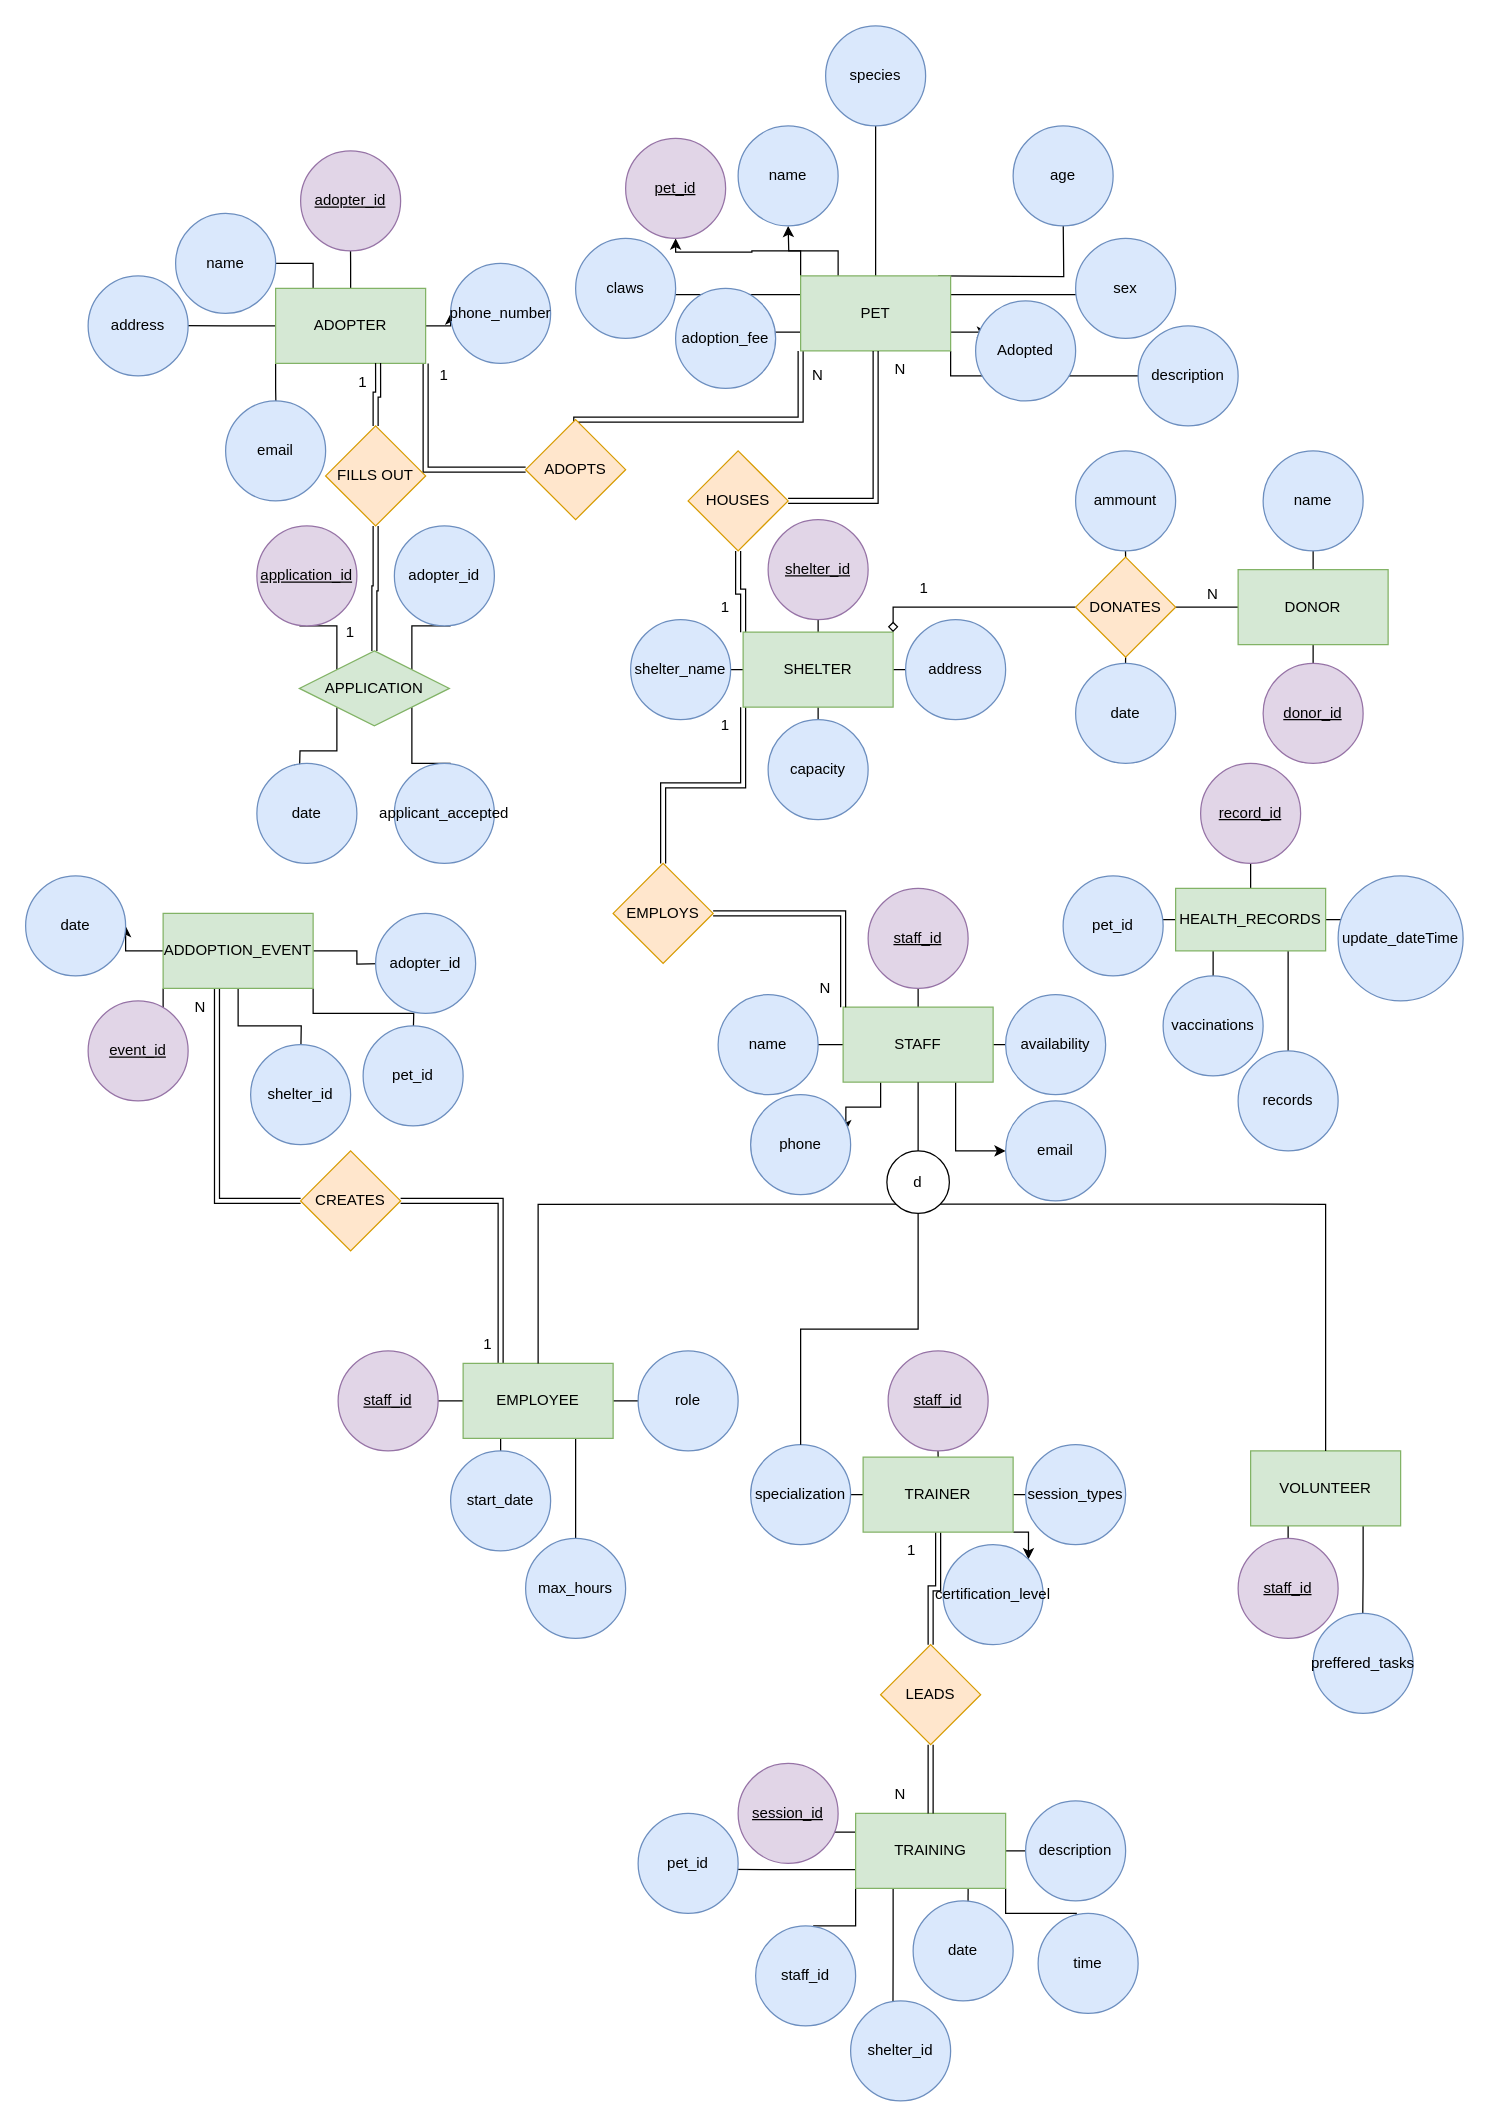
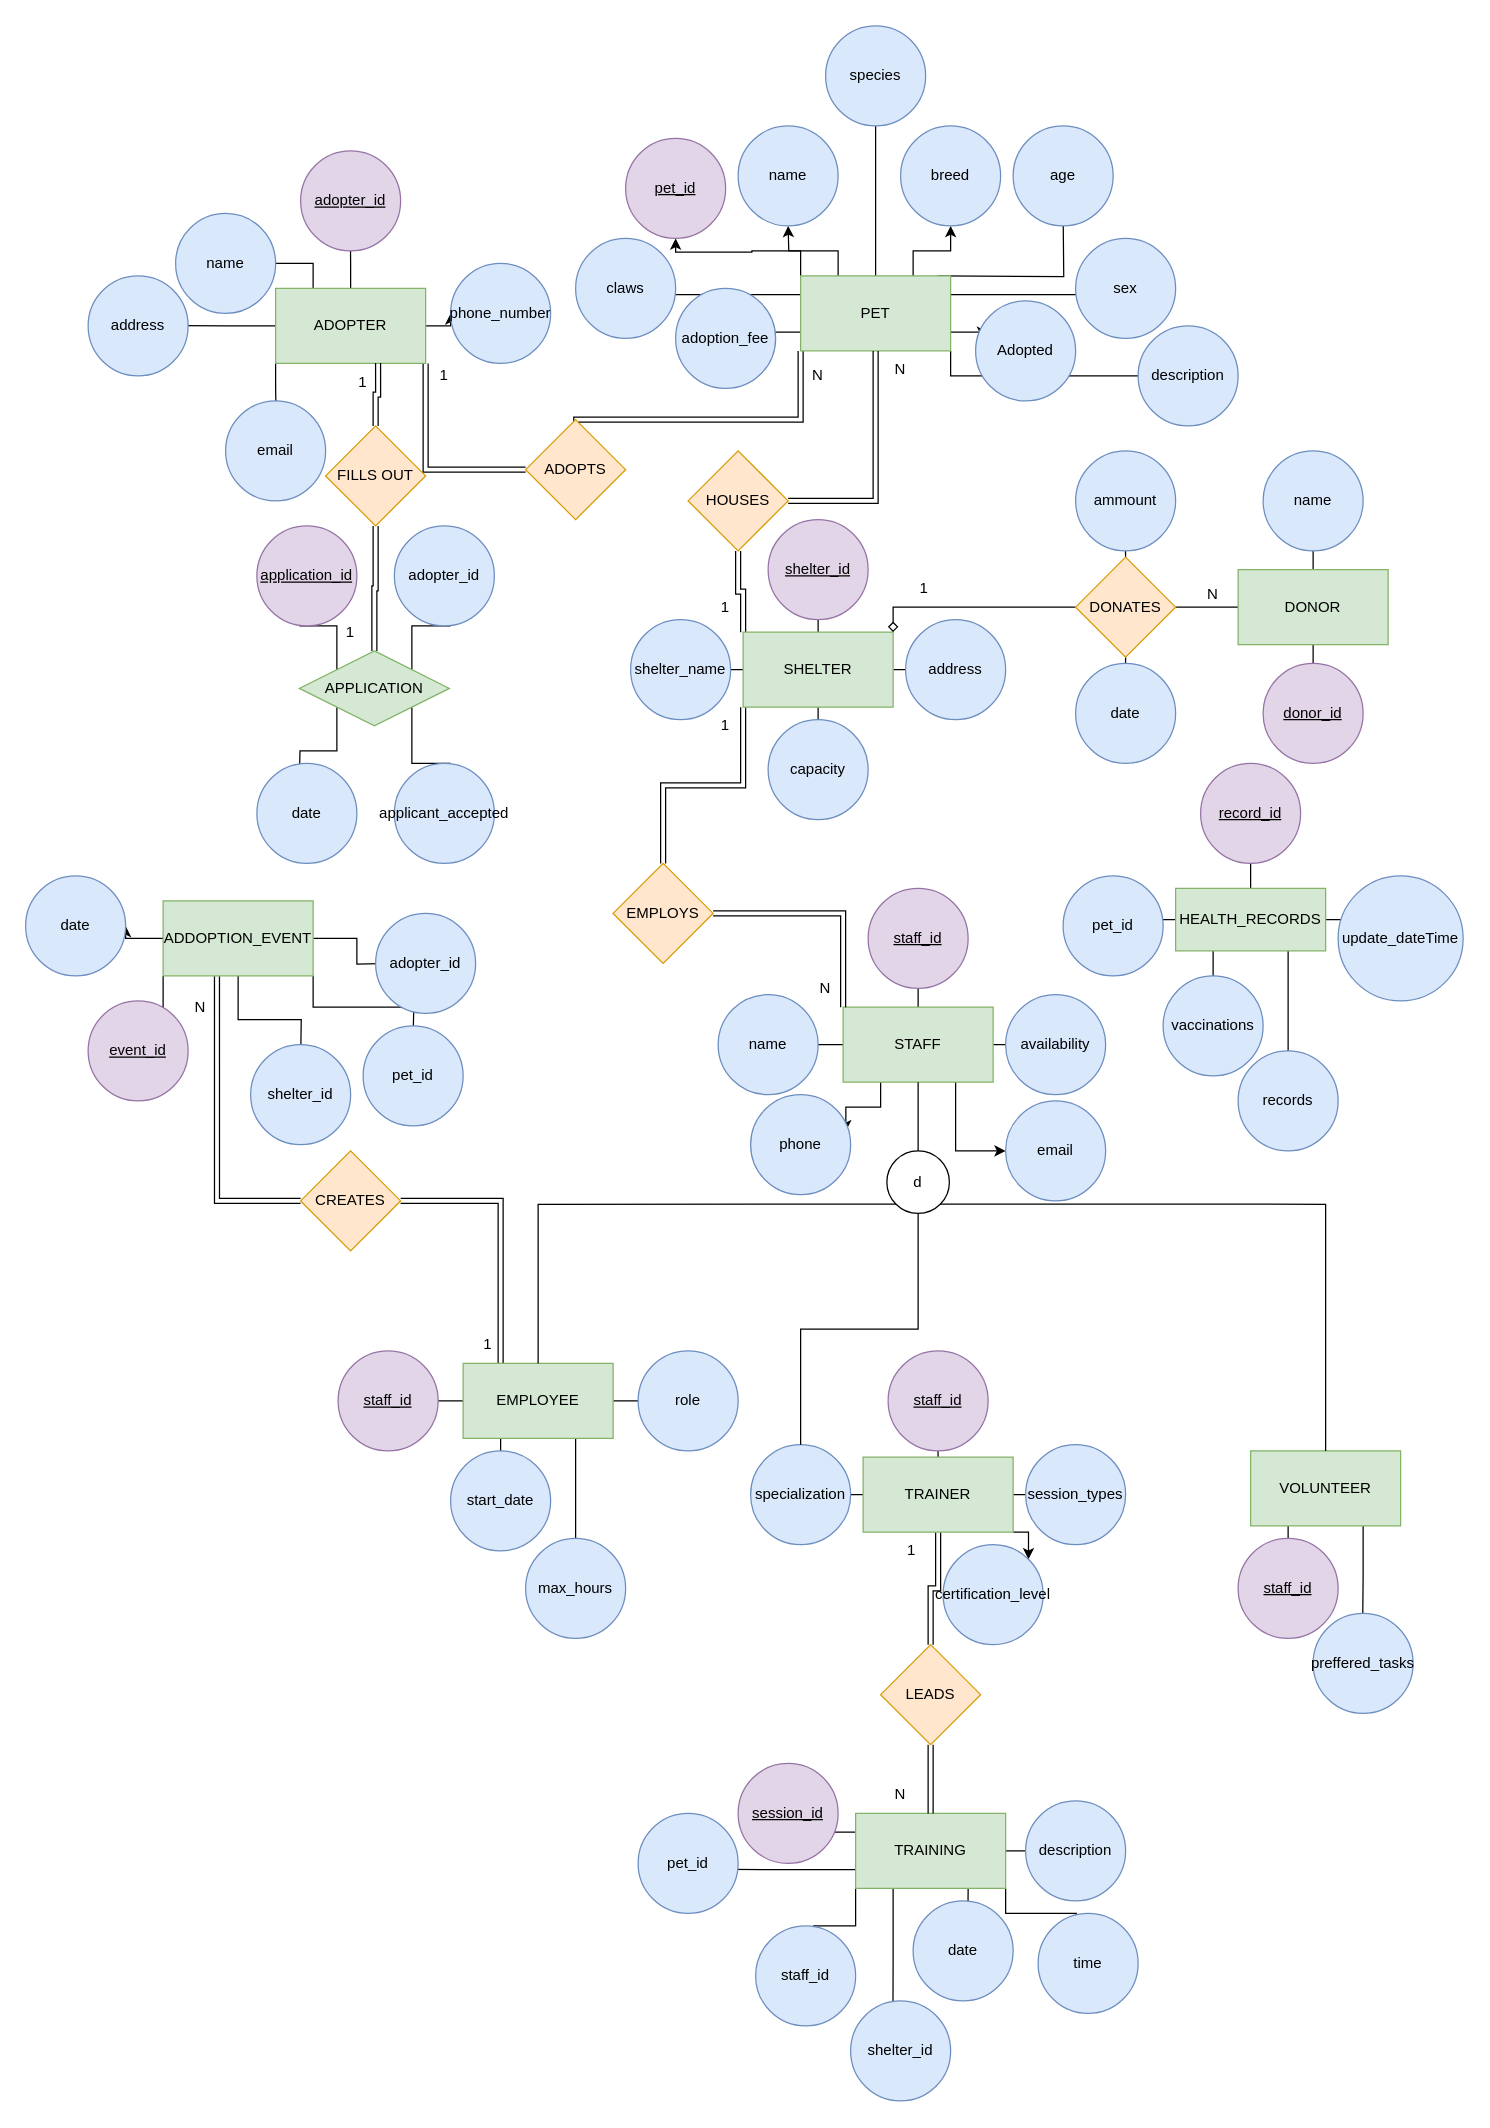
none -> (951, 176)
none -> (927, 251)
(238, 951) -> (238, 938)
